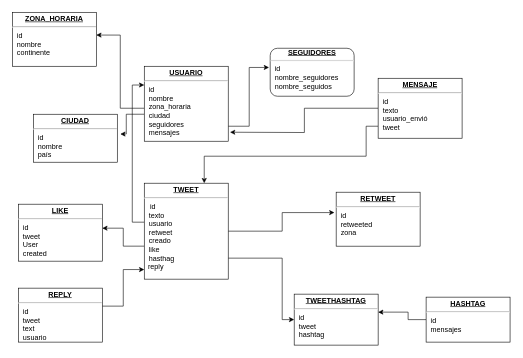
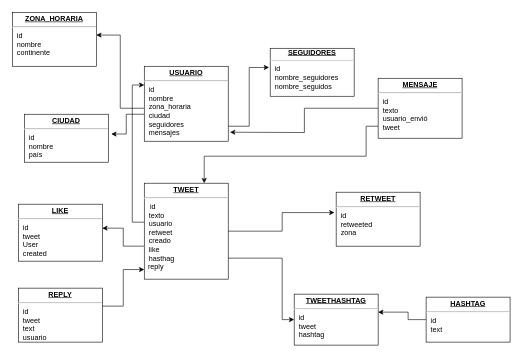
(312, 72) -> (312, 72)
(75, 138) -> (66, 138)
(442, 310) -> (440, 310)
